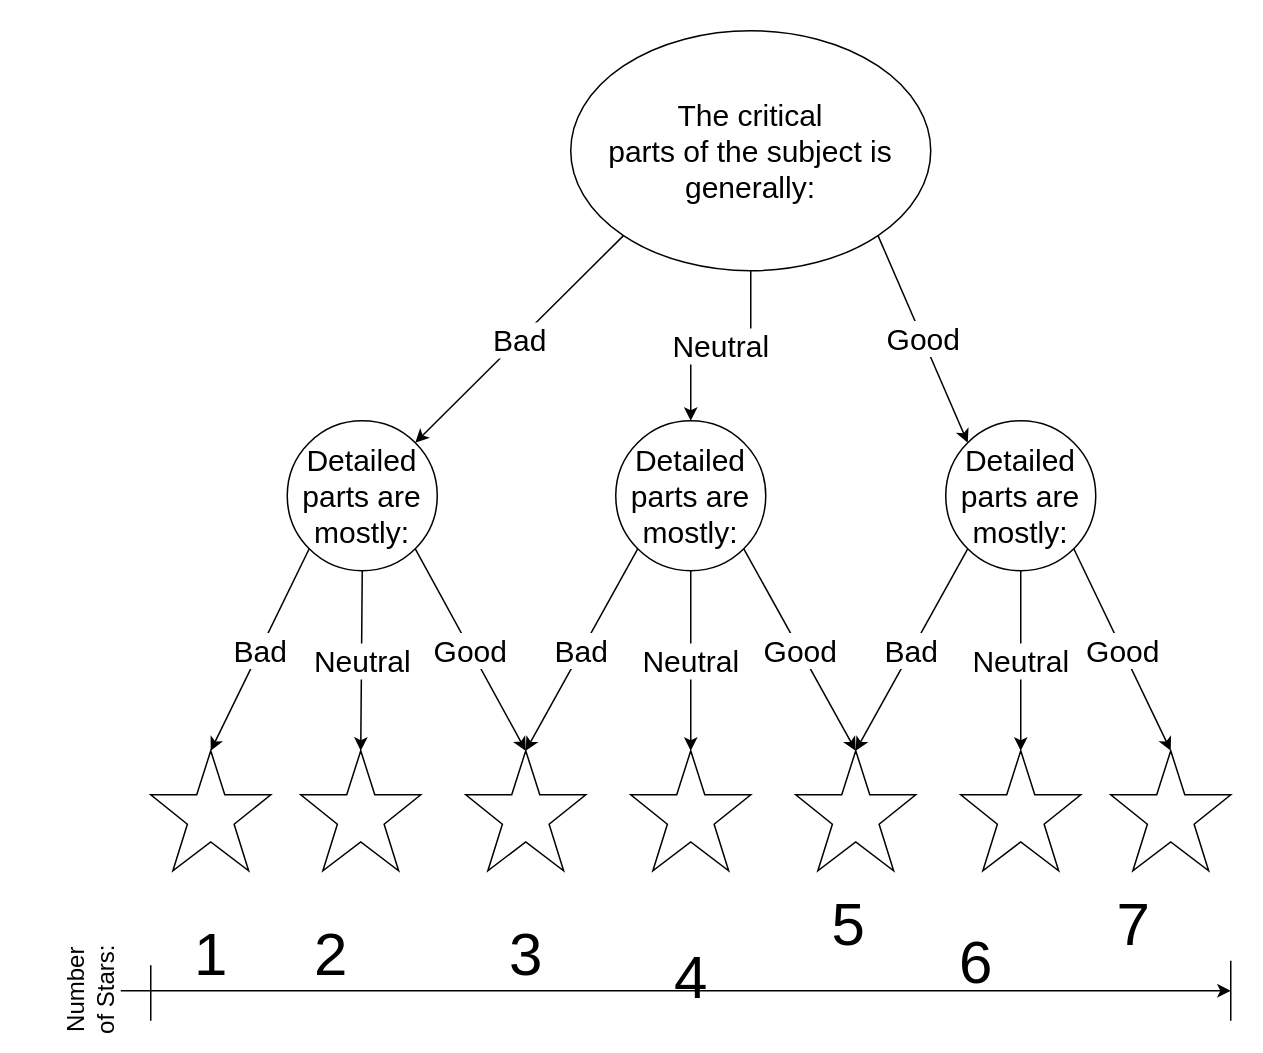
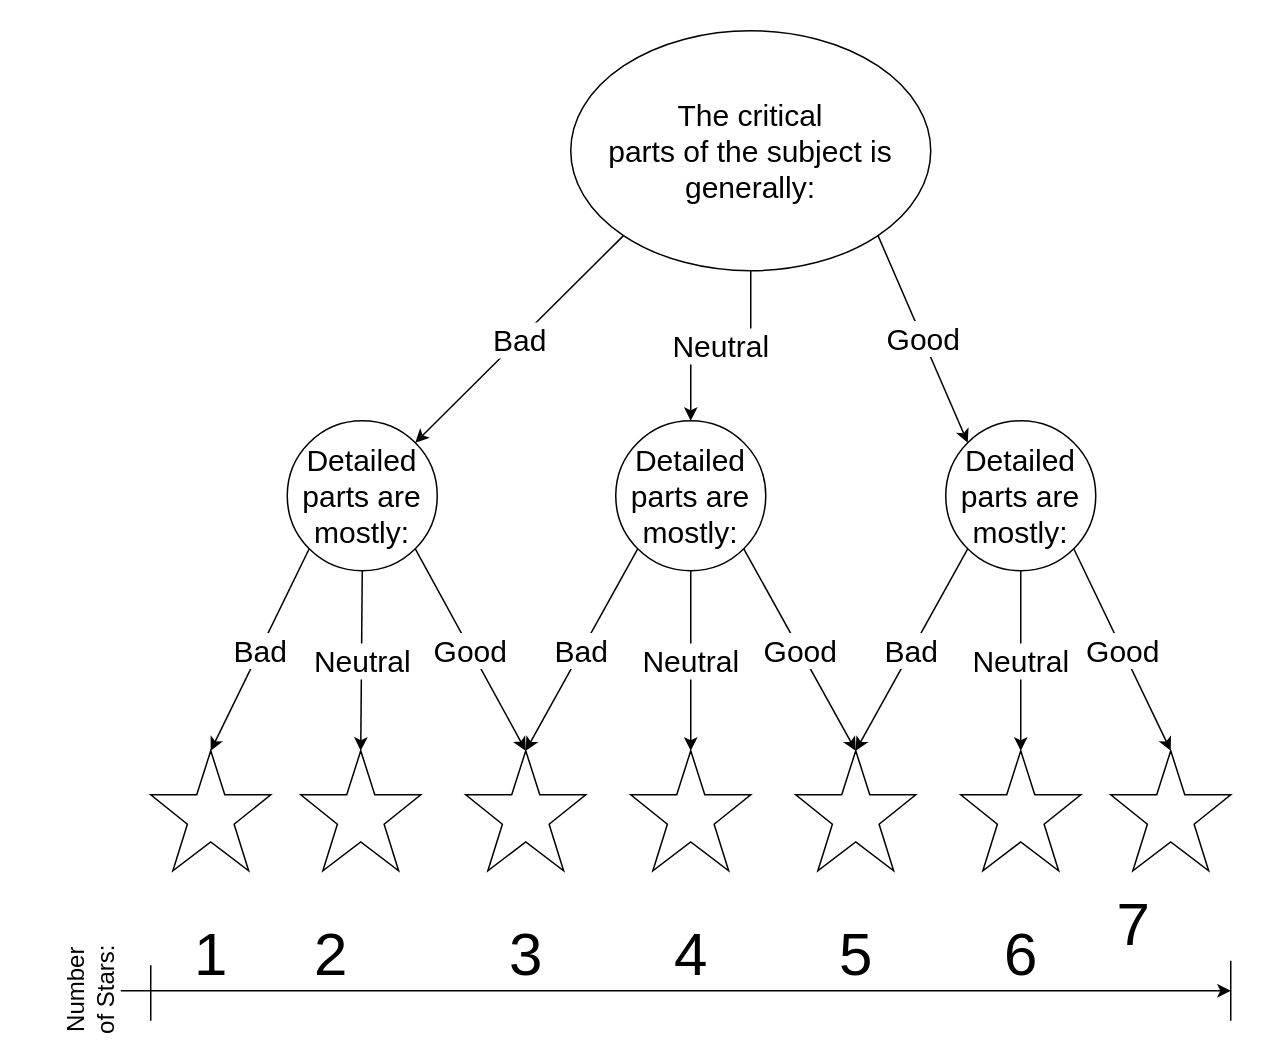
(848, 923) -> (856, 953)
(976, 961) -> (1021, 953)
(691, 976) -> (691, 953)
